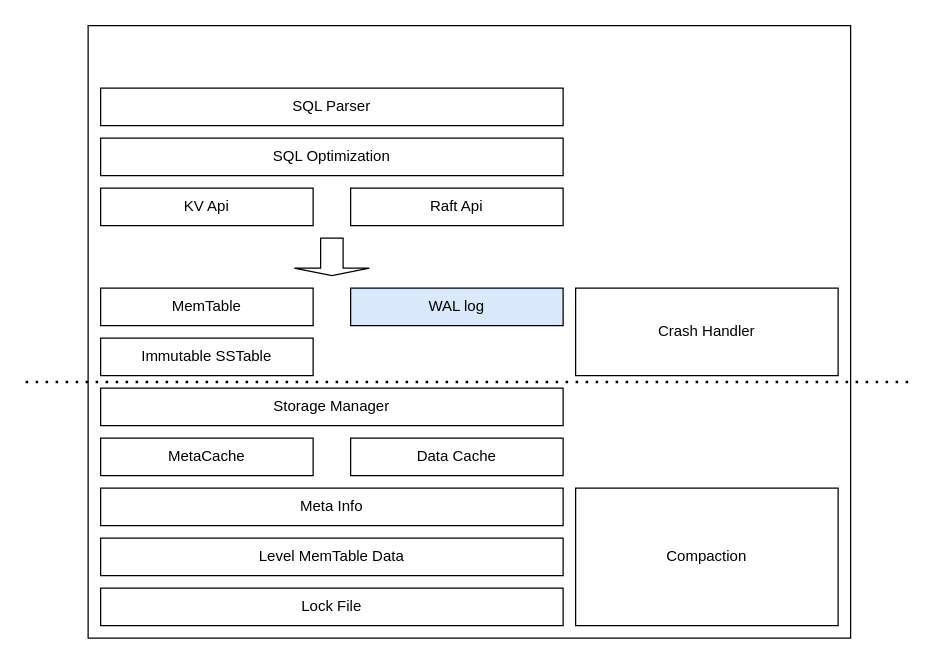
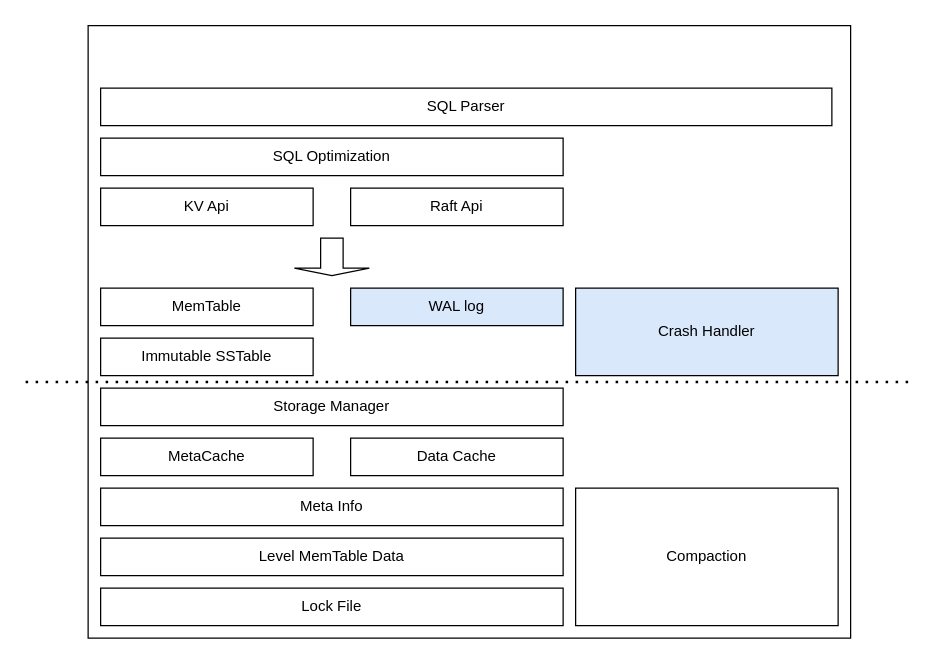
(332, 107) -> (466, 107)
(707, 332) -> (707, 332)
